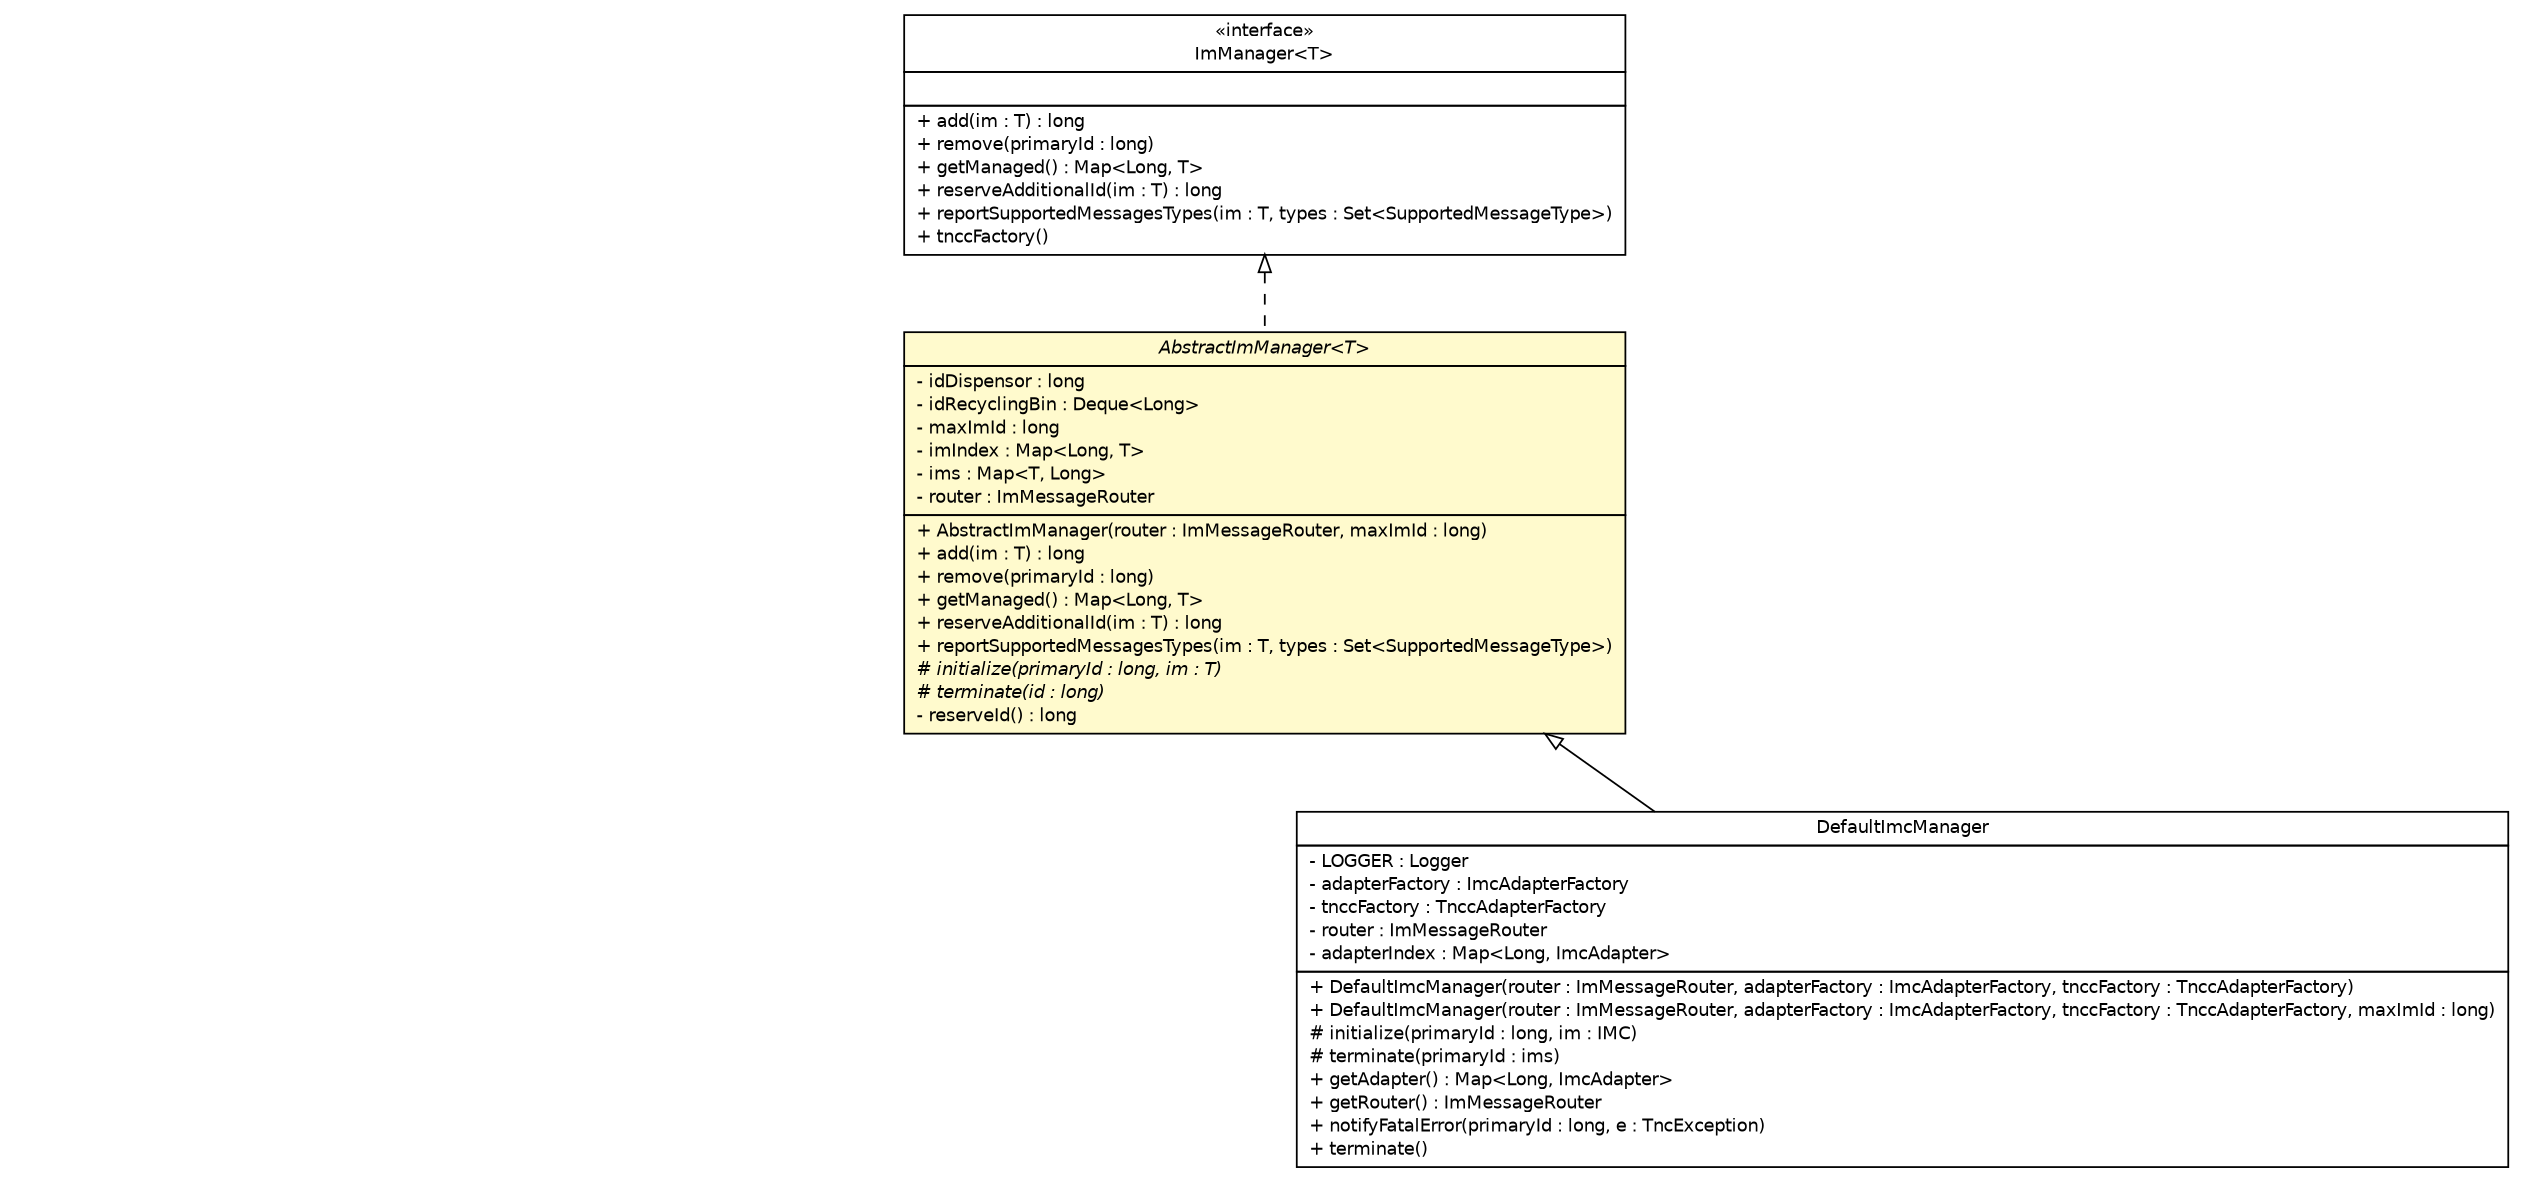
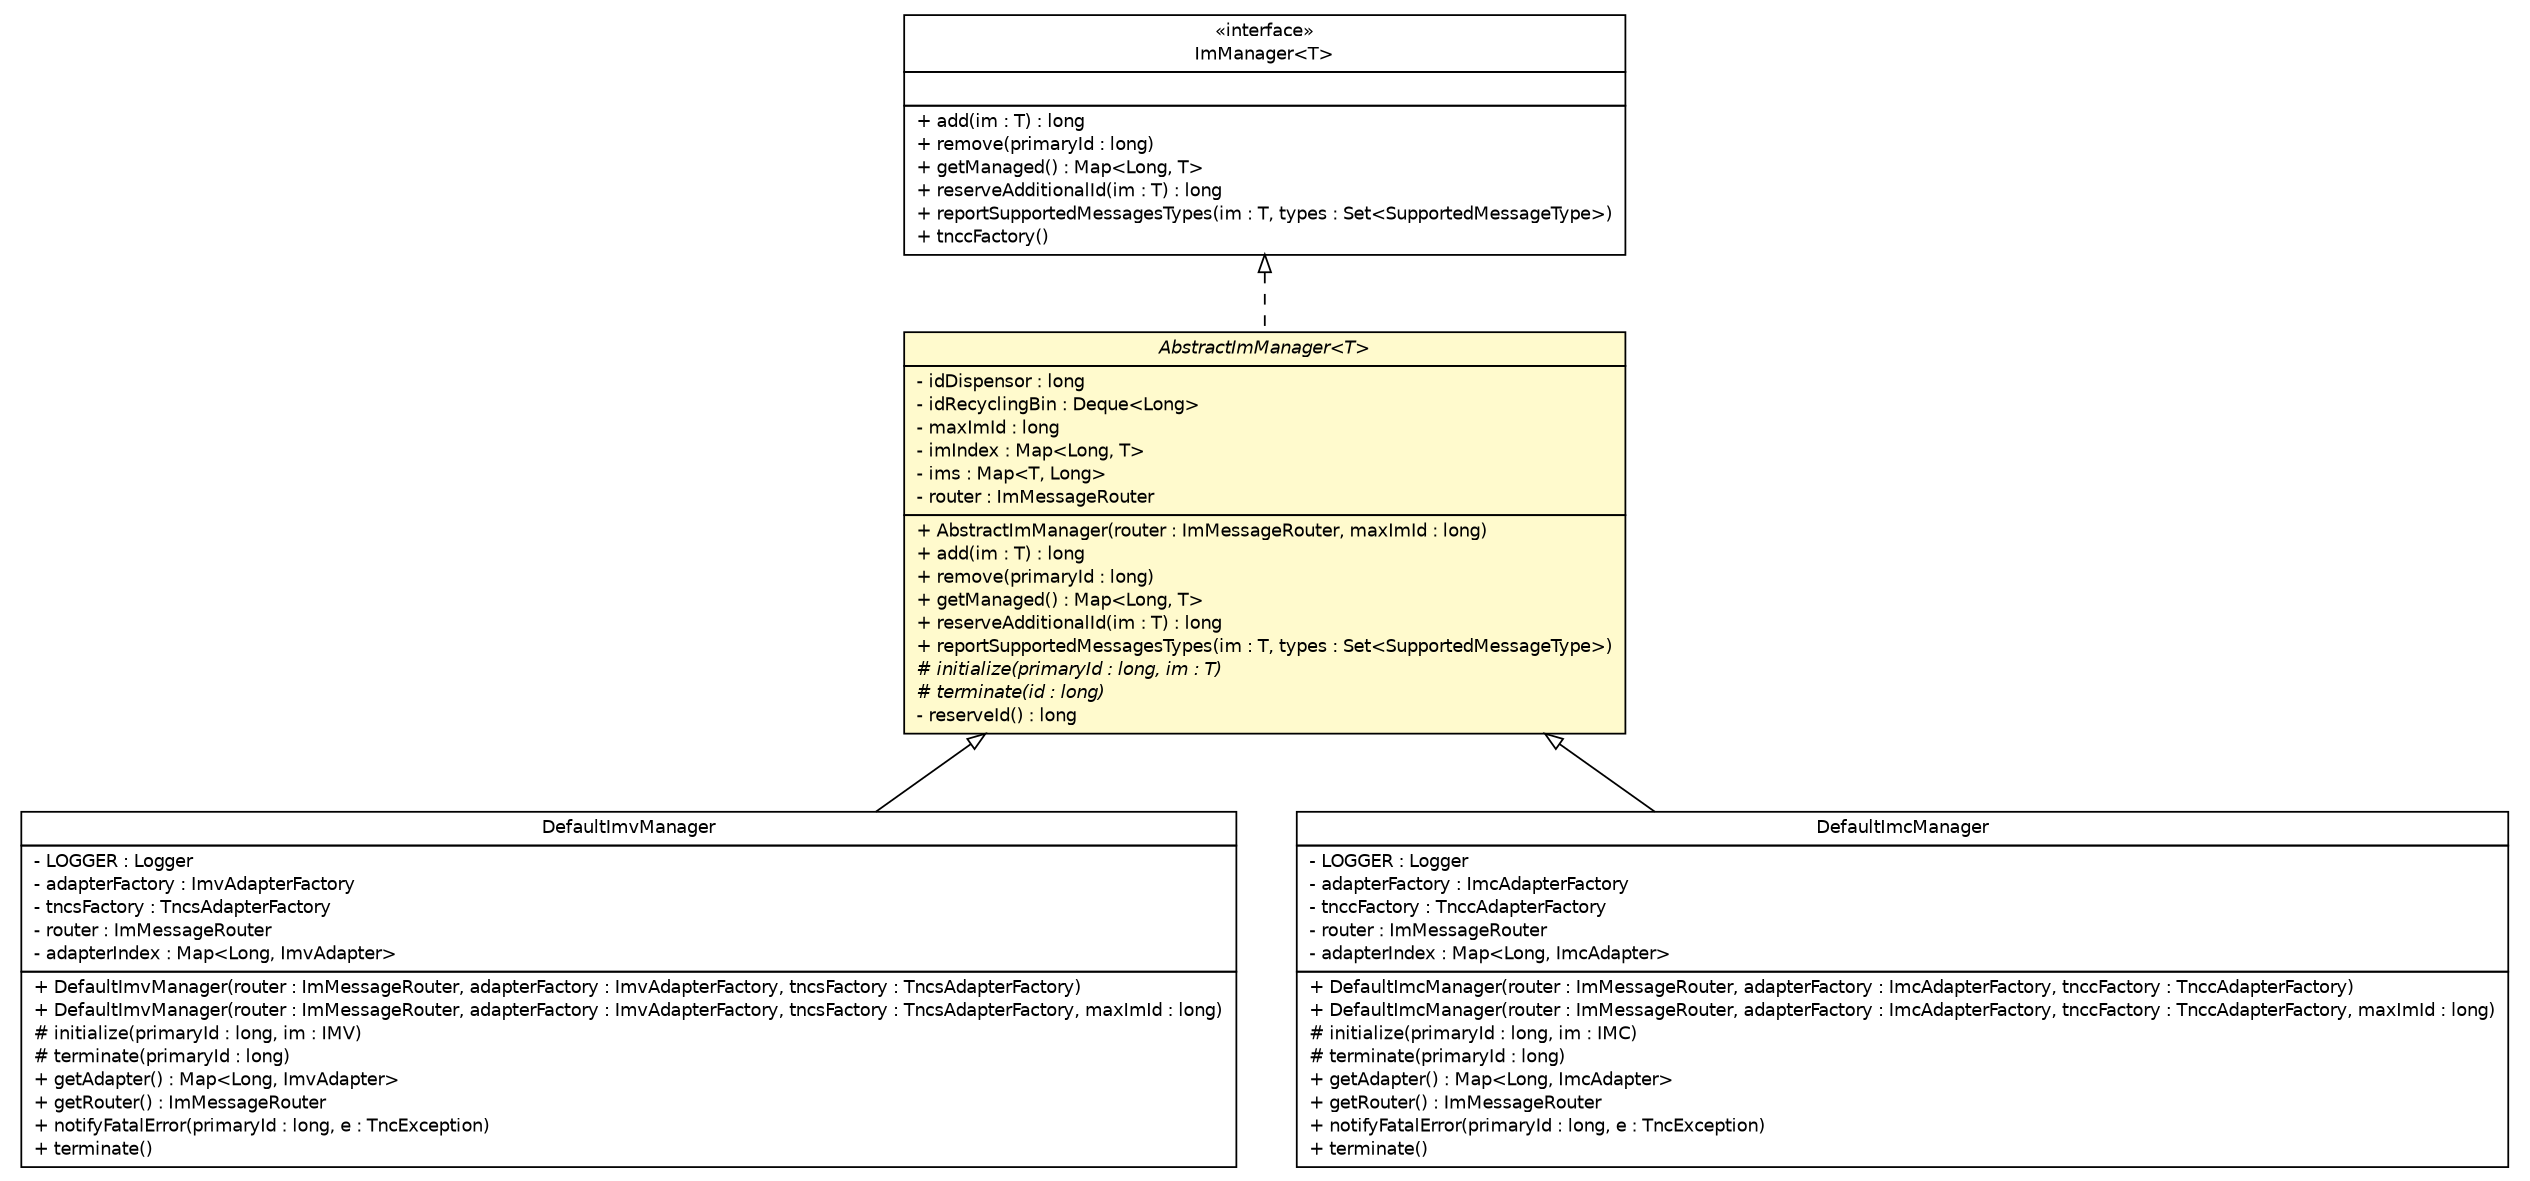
none -> (629, 989)
(1435, 1057) -> (1438, 1057)
